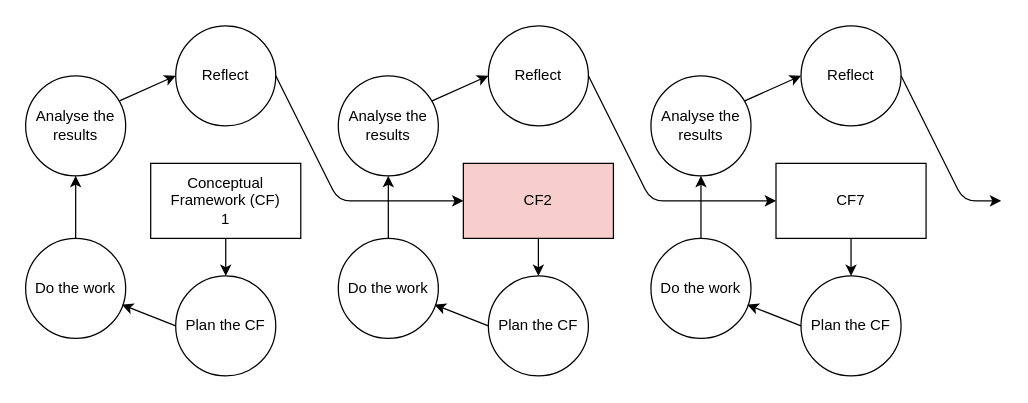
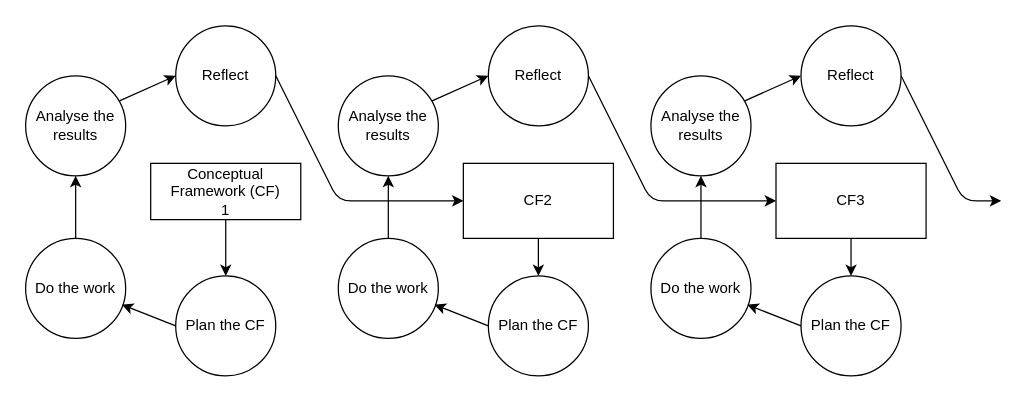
(226, 201) -> (226, 191)
(538, 201) -> (538, 201)
(851, 201) -> (851, 201)
